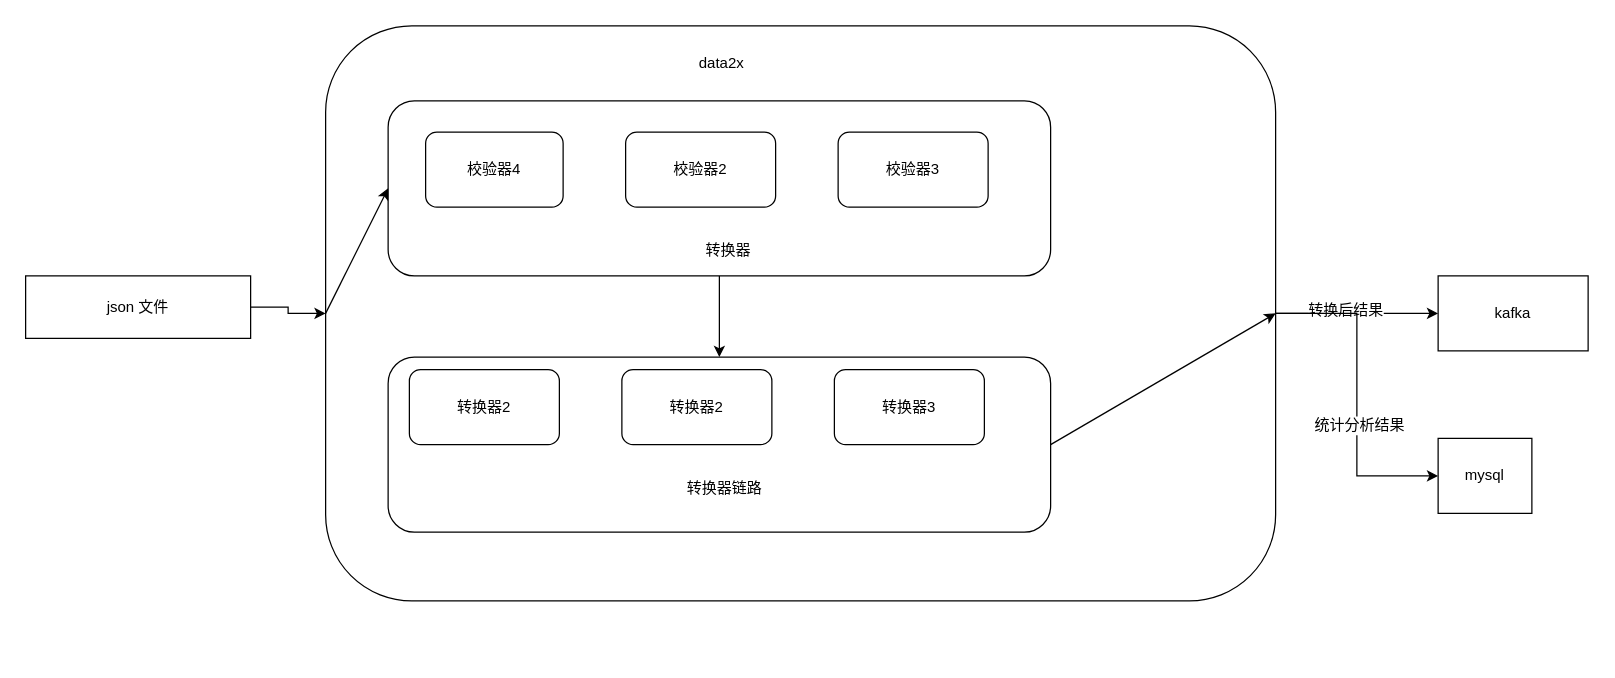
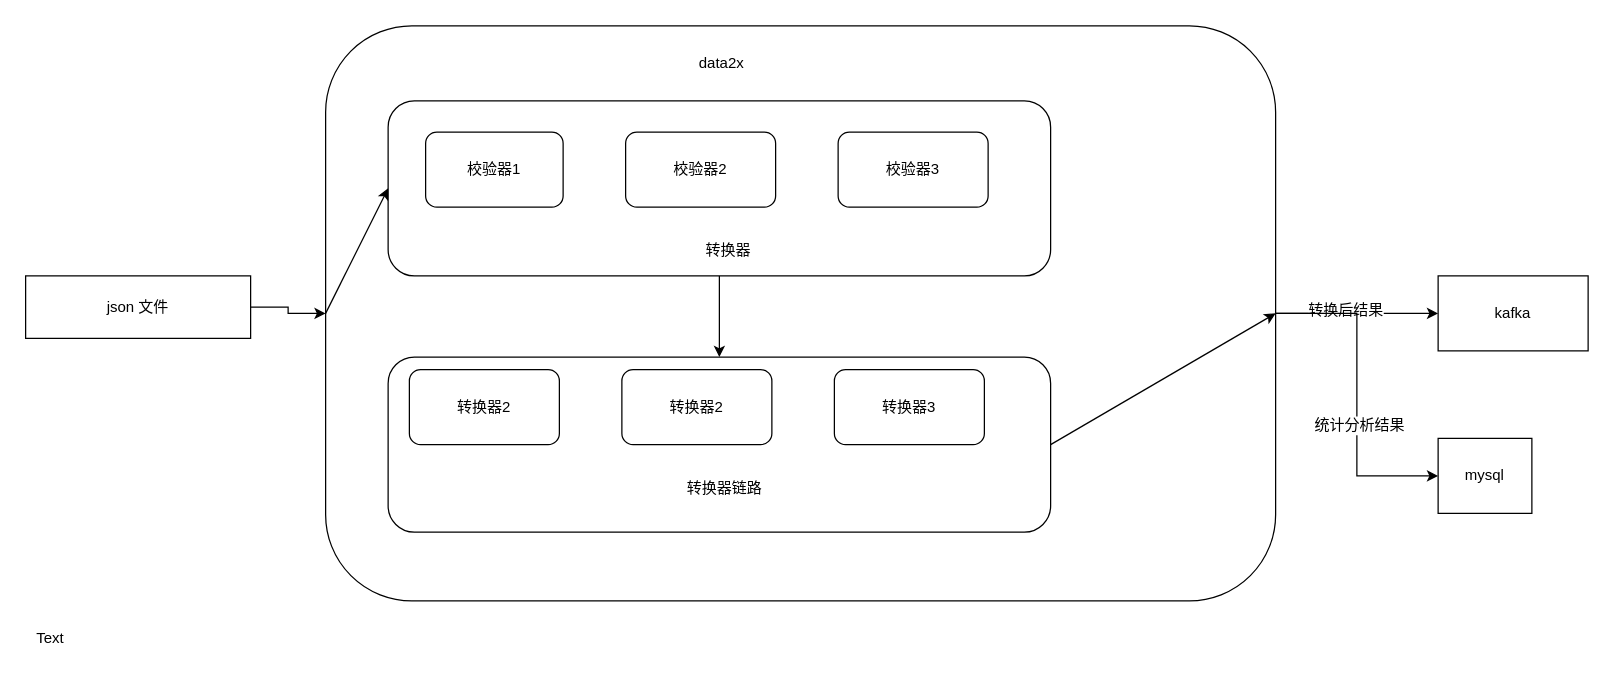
(494, 169) -> (494, 169)
none -> (51, 638)
